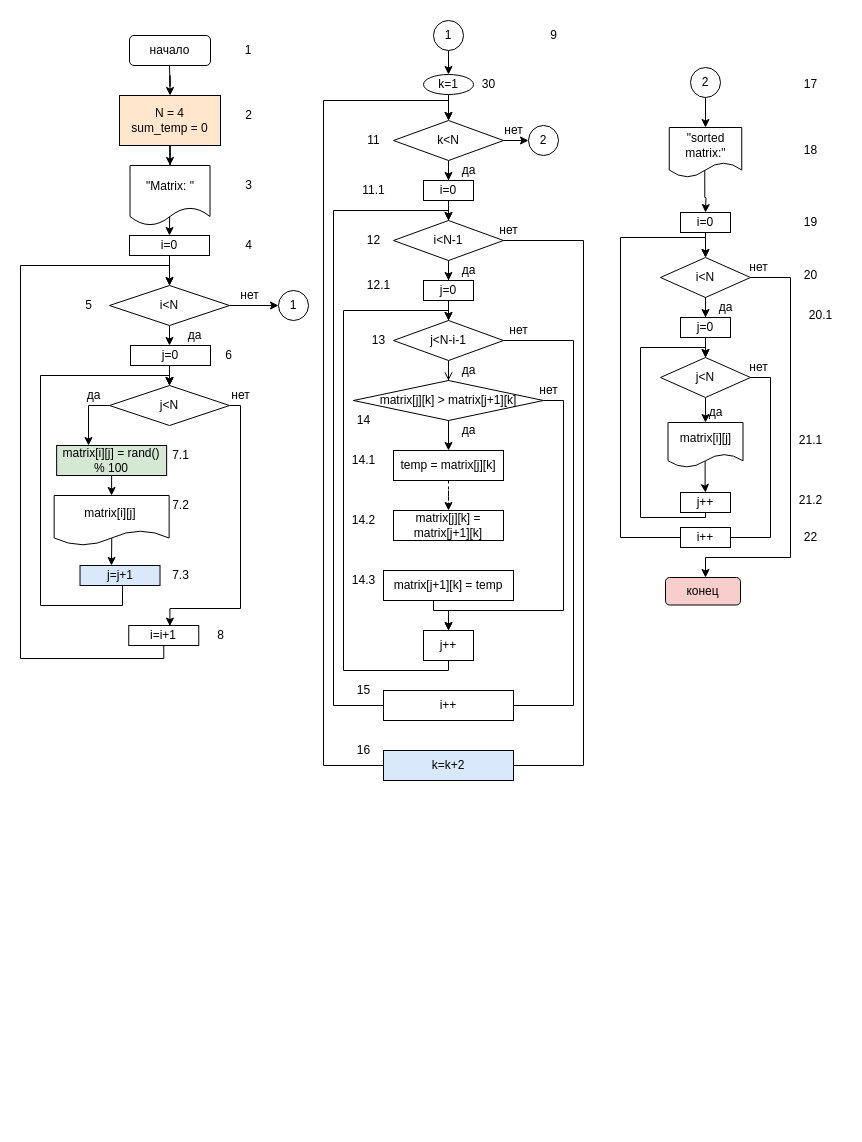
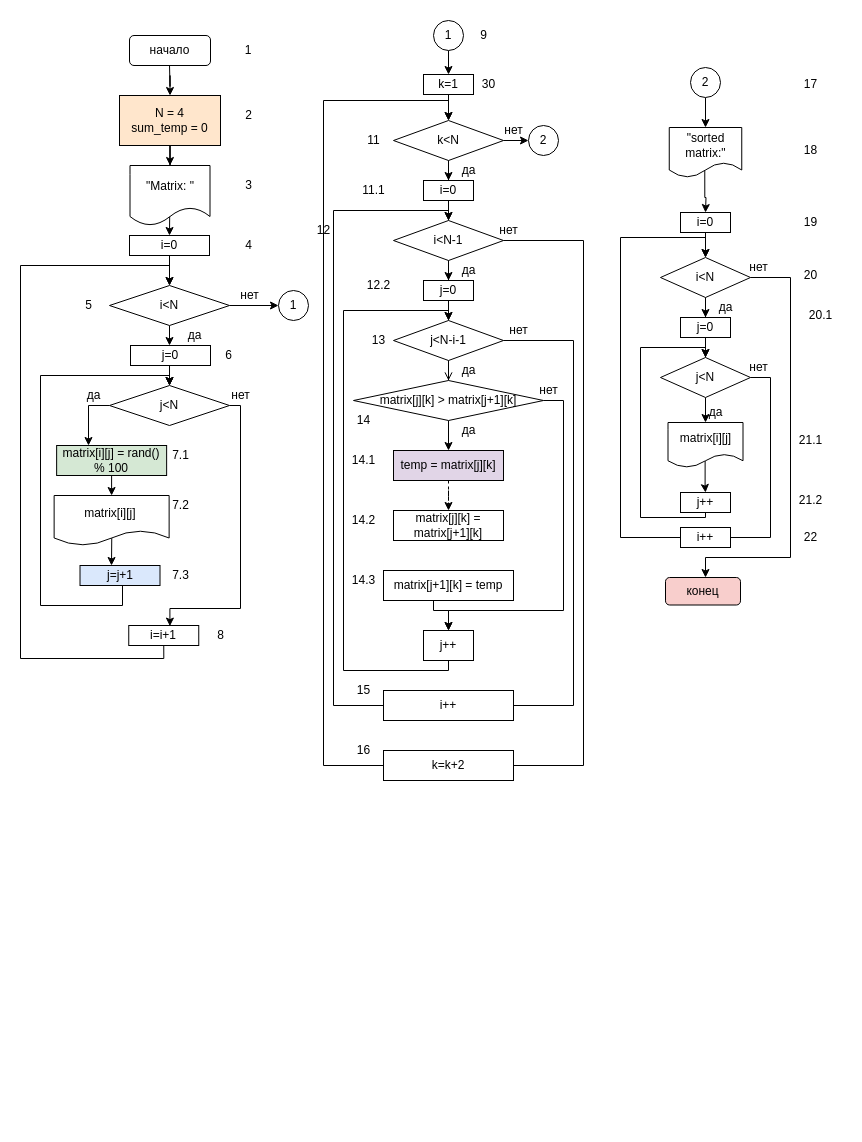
(554, 36) -> (484, 36)
(449, 85) -> (449, 85)
(374, 241) -> (324, 231)
(379, 286) -> (379, 286)
(449, 466) -> (449, 466)
(449, 766) -> (449, 766)
